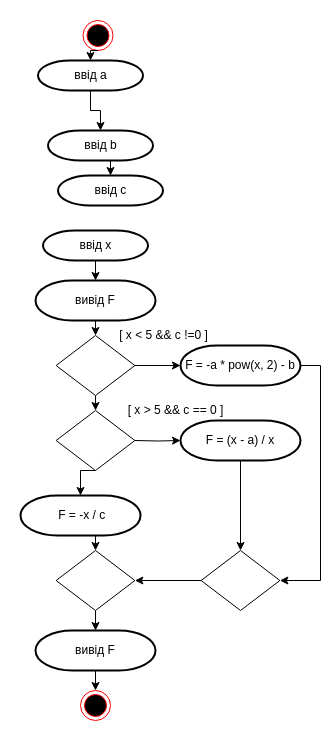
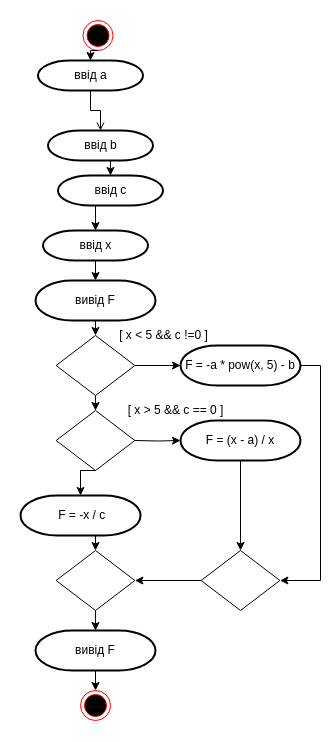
(101, 122) -> (101, 124)
none -> (96, 214)
(241, 366) -> (241, 366)
